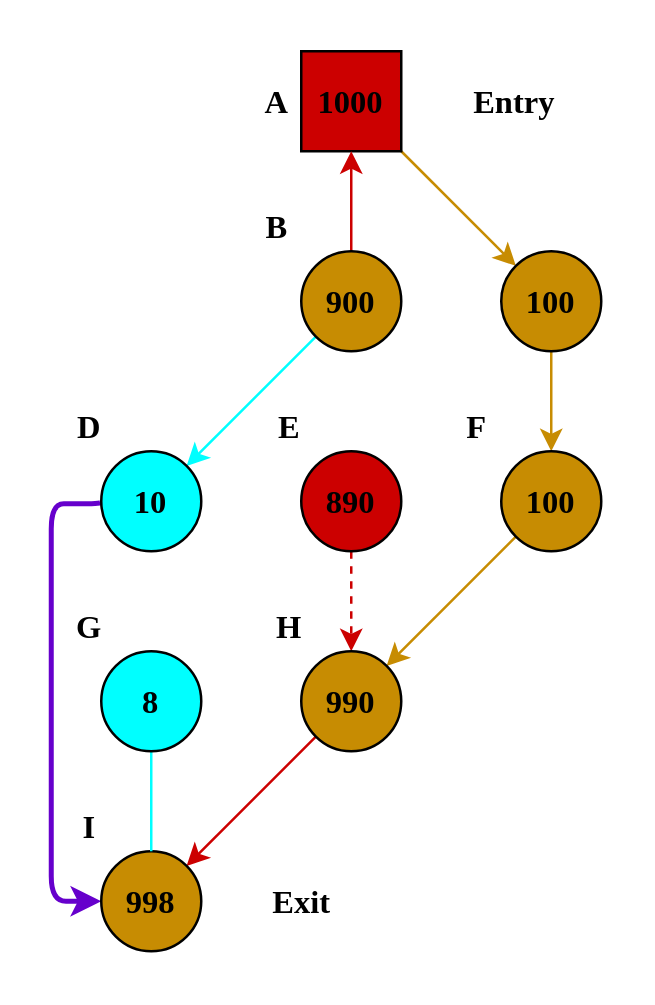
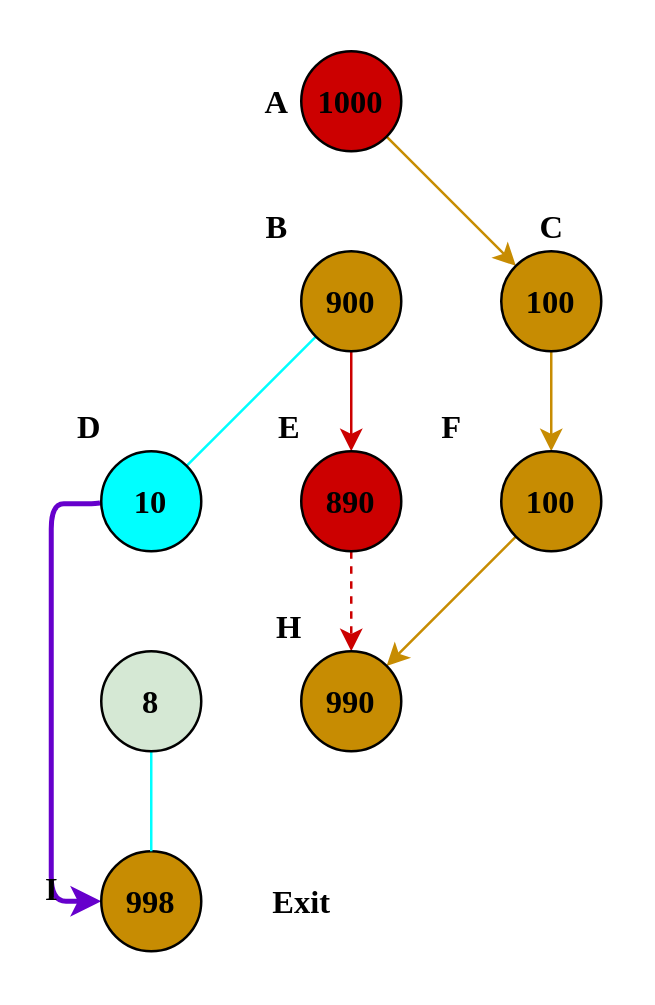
(351, 101) -> (351, 101)
(514, 101) -> none
(351, 209) -> (351, 393)
none -> (551, 226)
(476, 426) -> (451, 426)
(199, 453) -> (194, 458)
(89, 626) -> none
(151, 701) -> (151, 701)
(257, 796) -> none
(89, 826) -> (51, 889)
